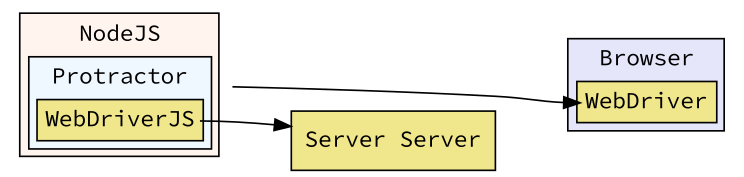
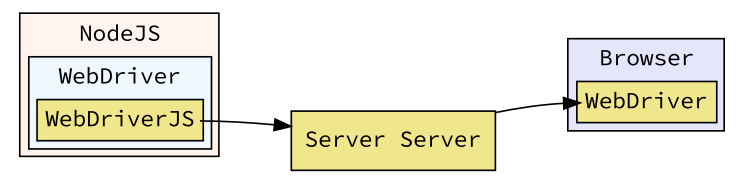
(120, 77) -> (120, 77)
(398, 92) -> (529, 107)
